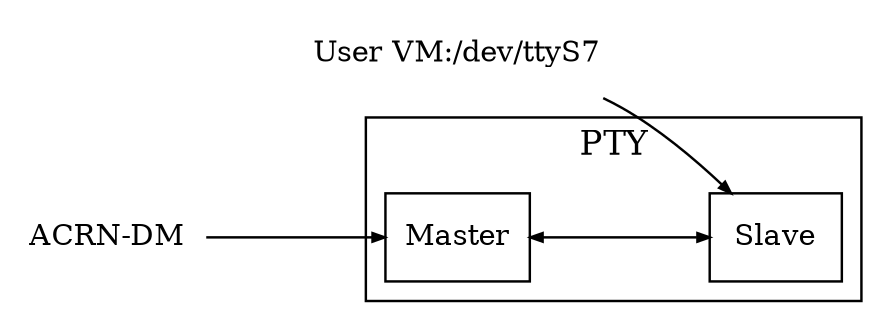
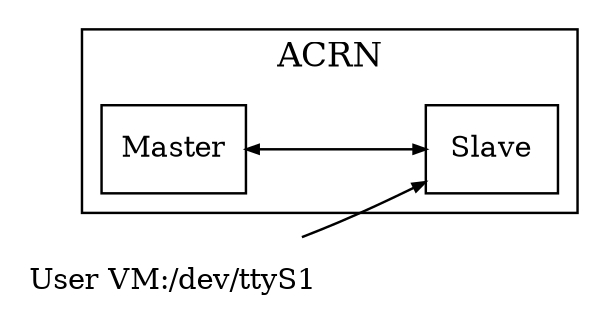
(458, 54) -> (174, 281)
(614, 146) -> (330, 58)
(108, 237) -> none
